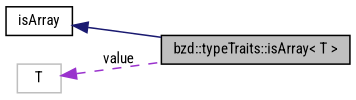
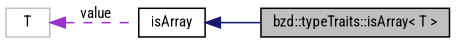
(119, 68) -> (102, 23)
